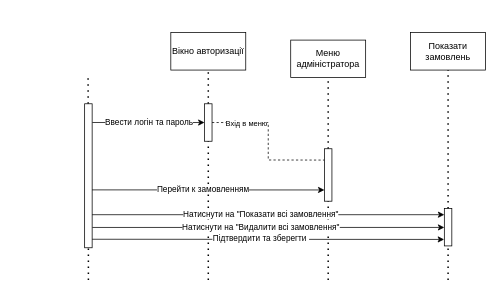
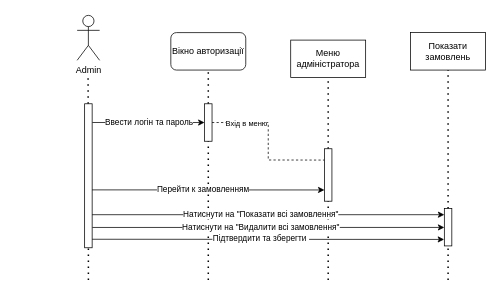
none -> (88, 38)
(208, 51) -> (208, 51)
